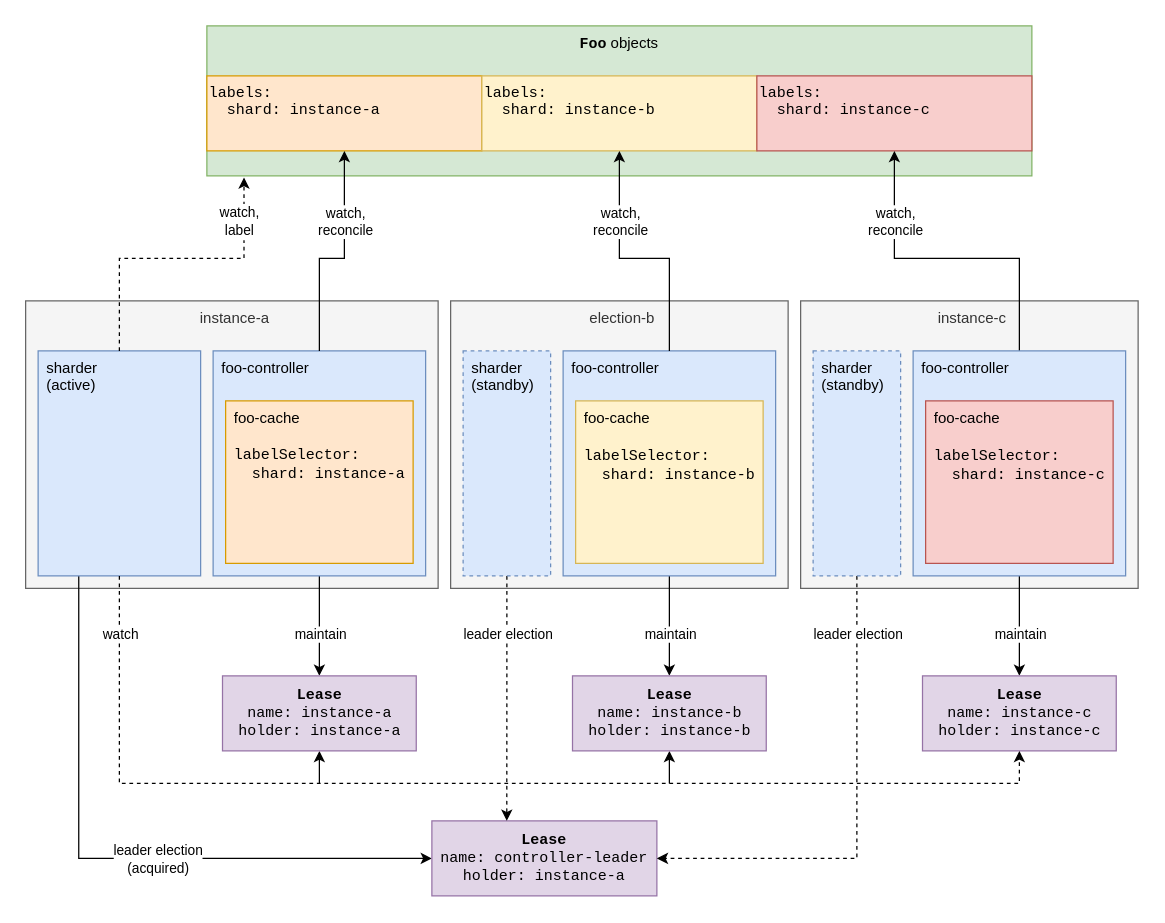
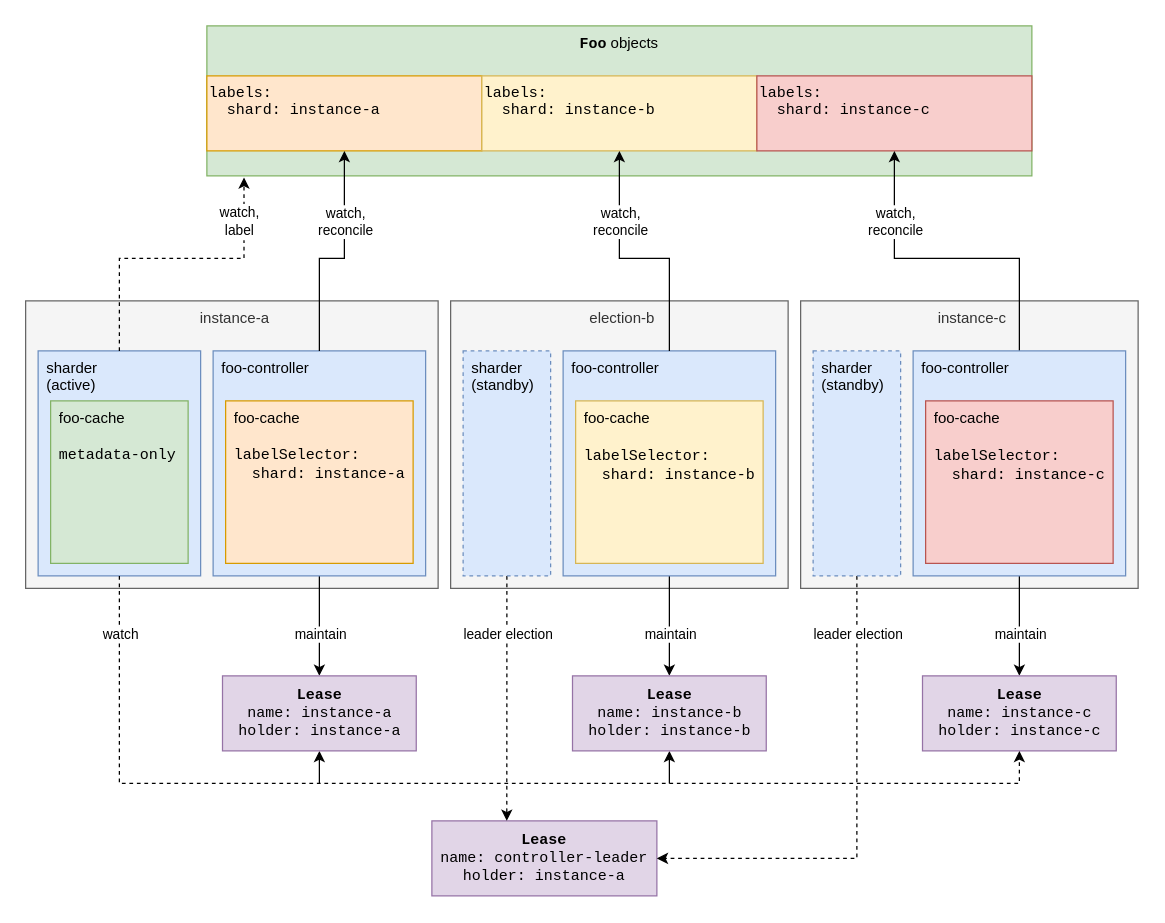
none -> (119, 482)
(79, 735) -> none
